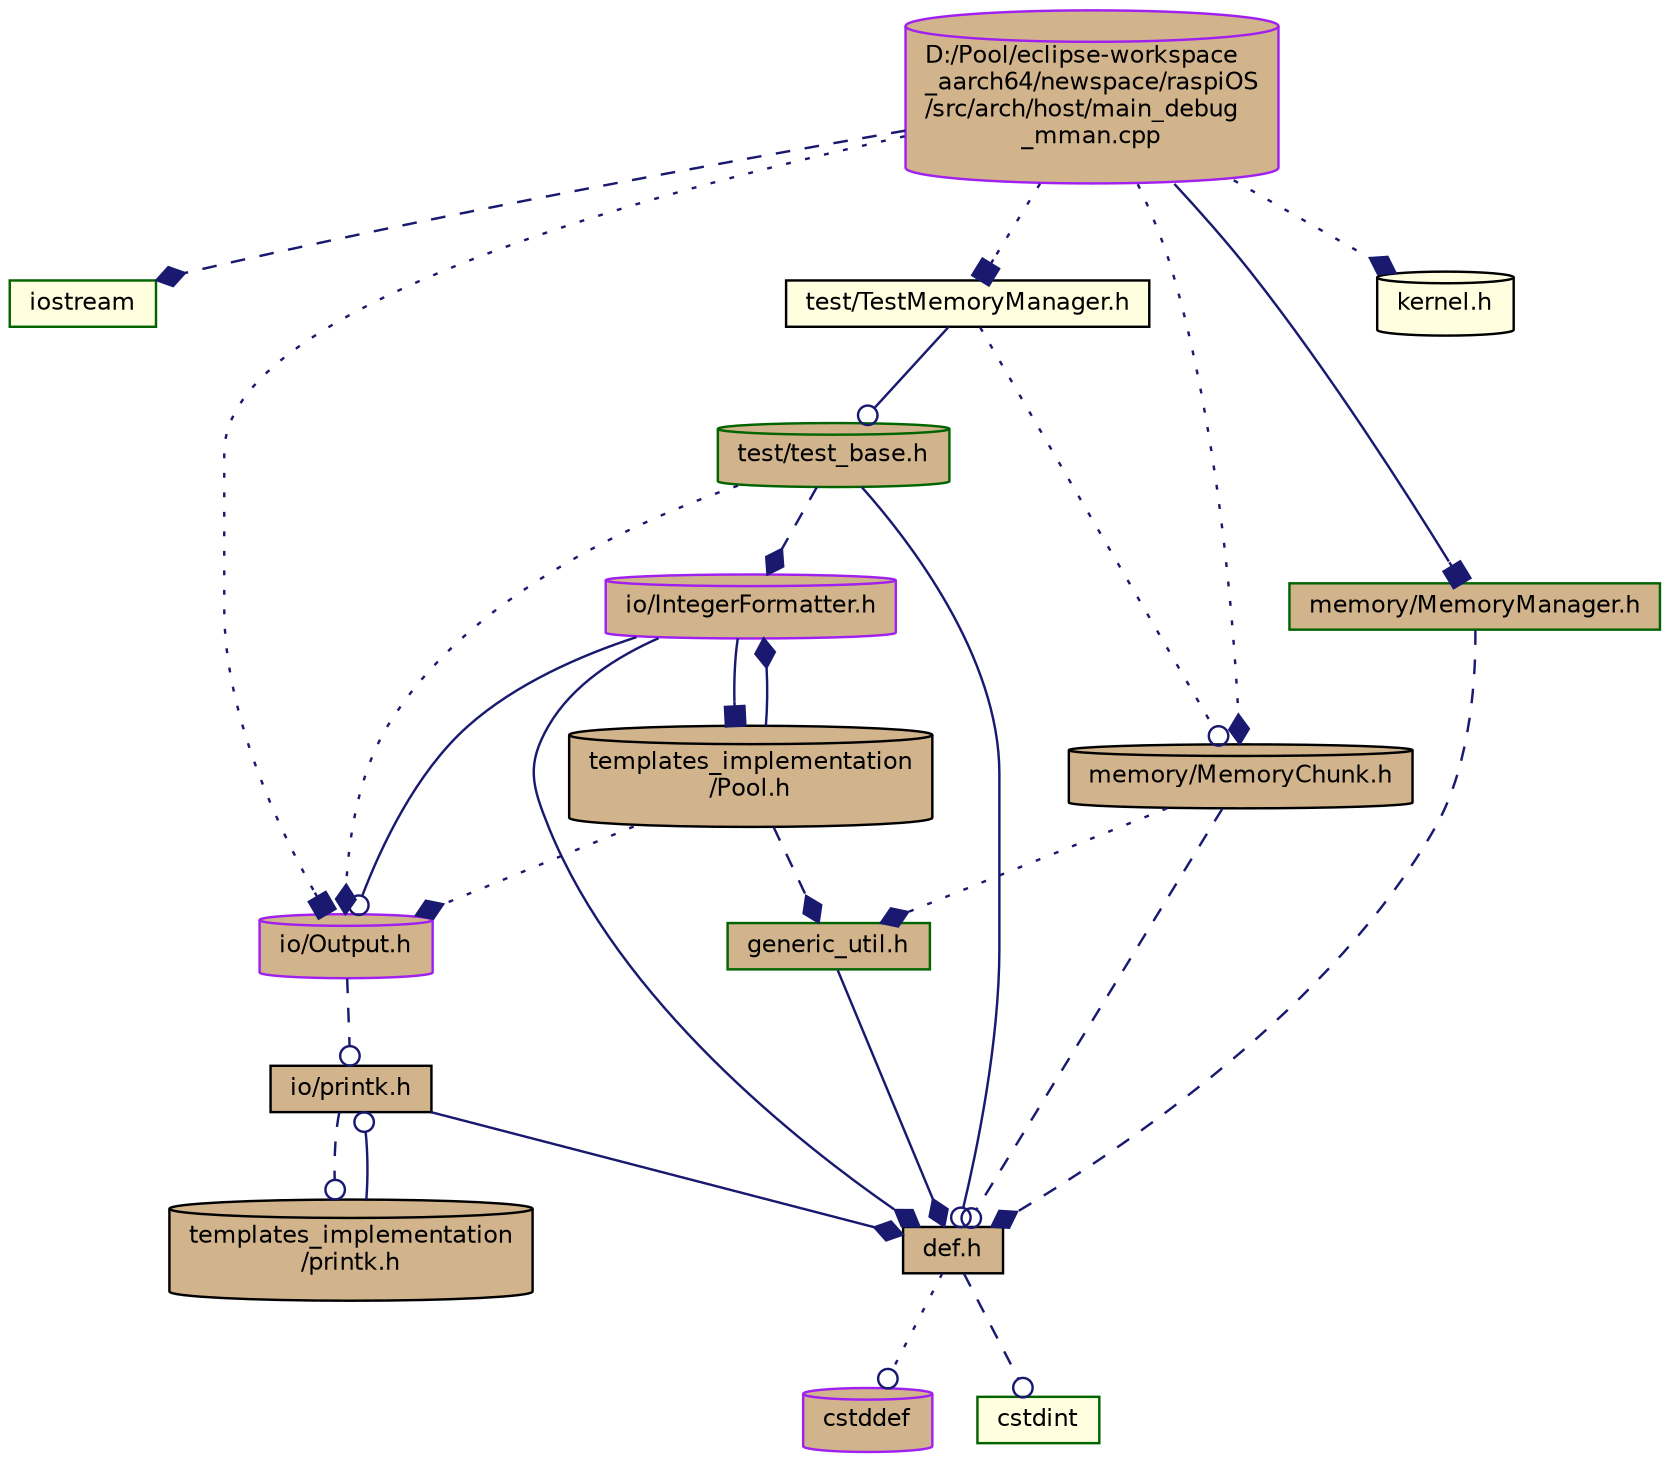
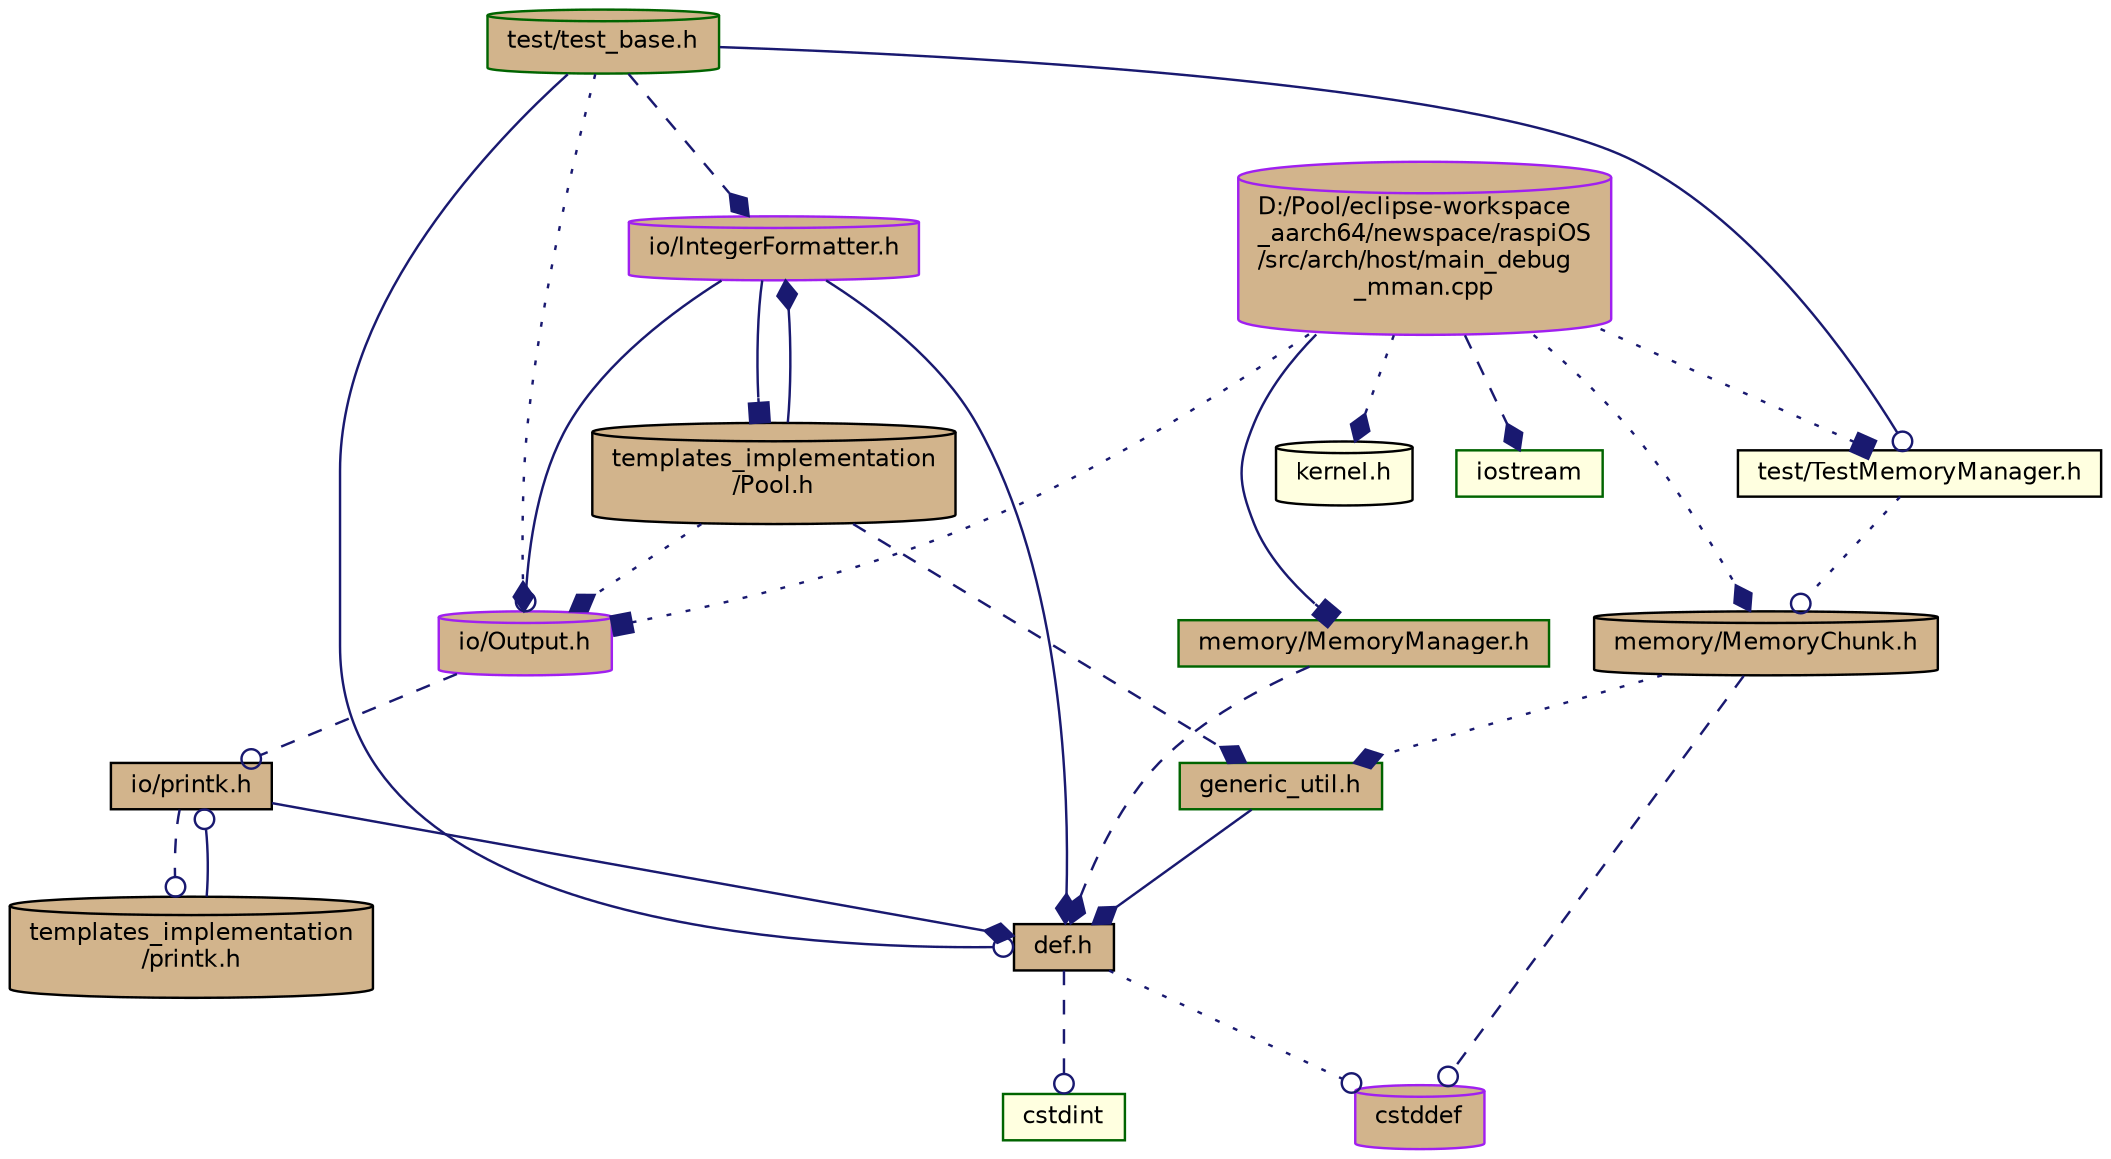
(912, 367) -> (1371, 97)
(1100, 1009) -> (1599, 872)
